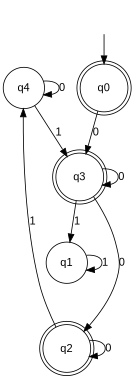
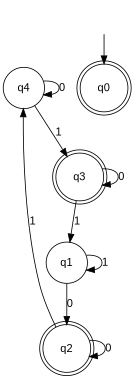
(93, 128) -> none
(119, 262) -> (67, 300)
